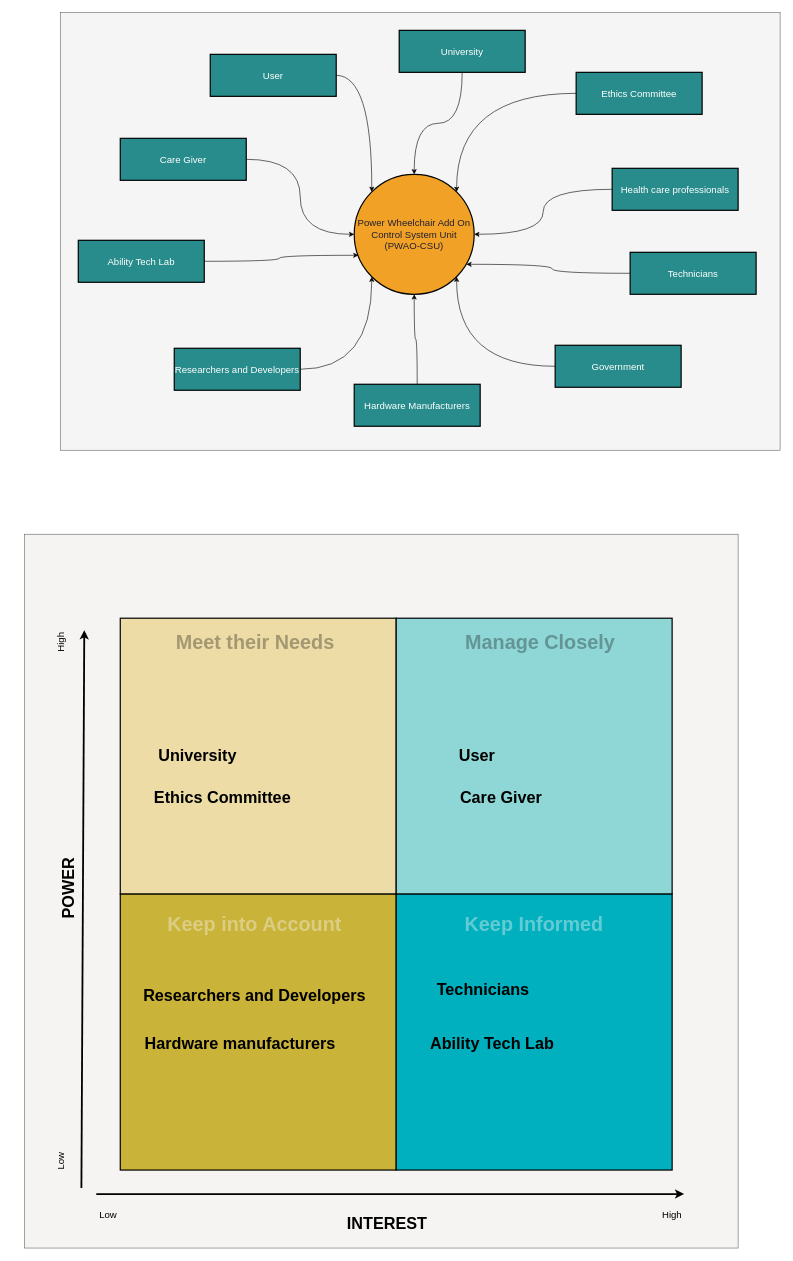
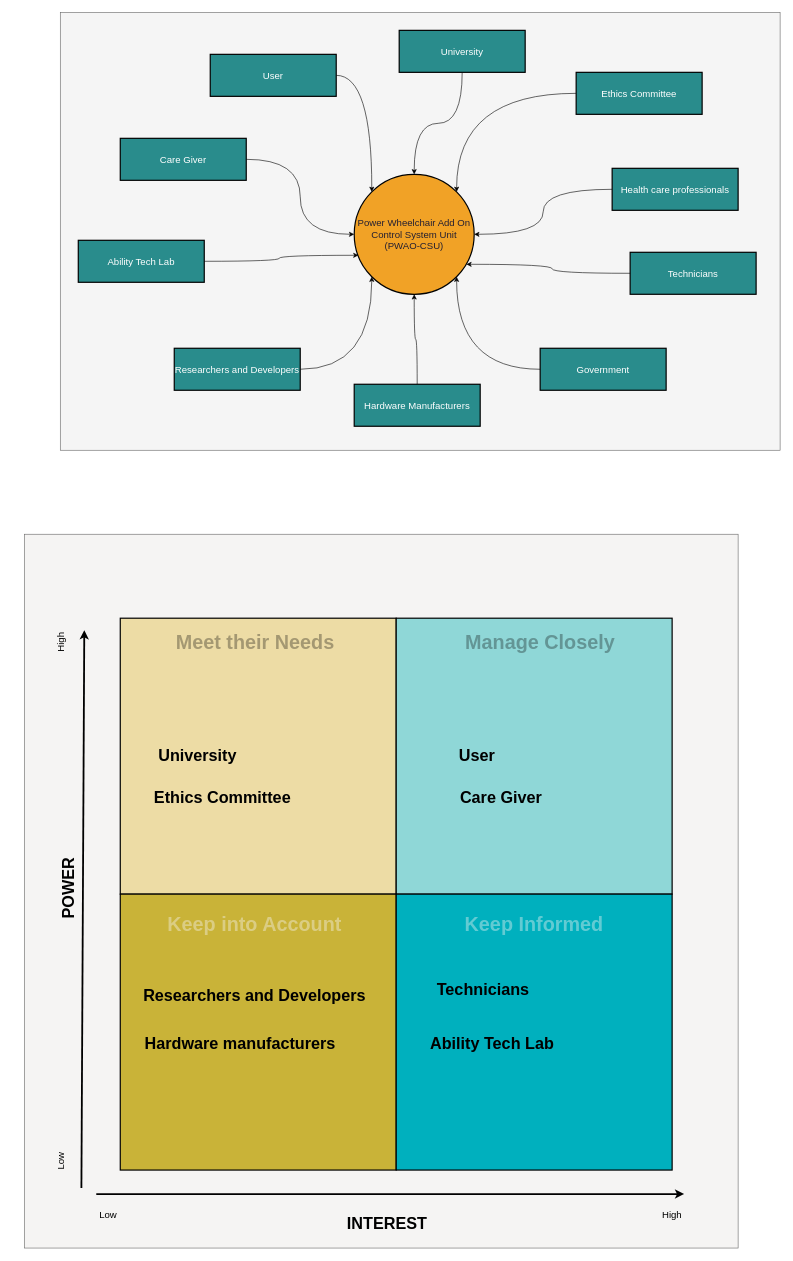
(618, 366) -> (603, 369)
